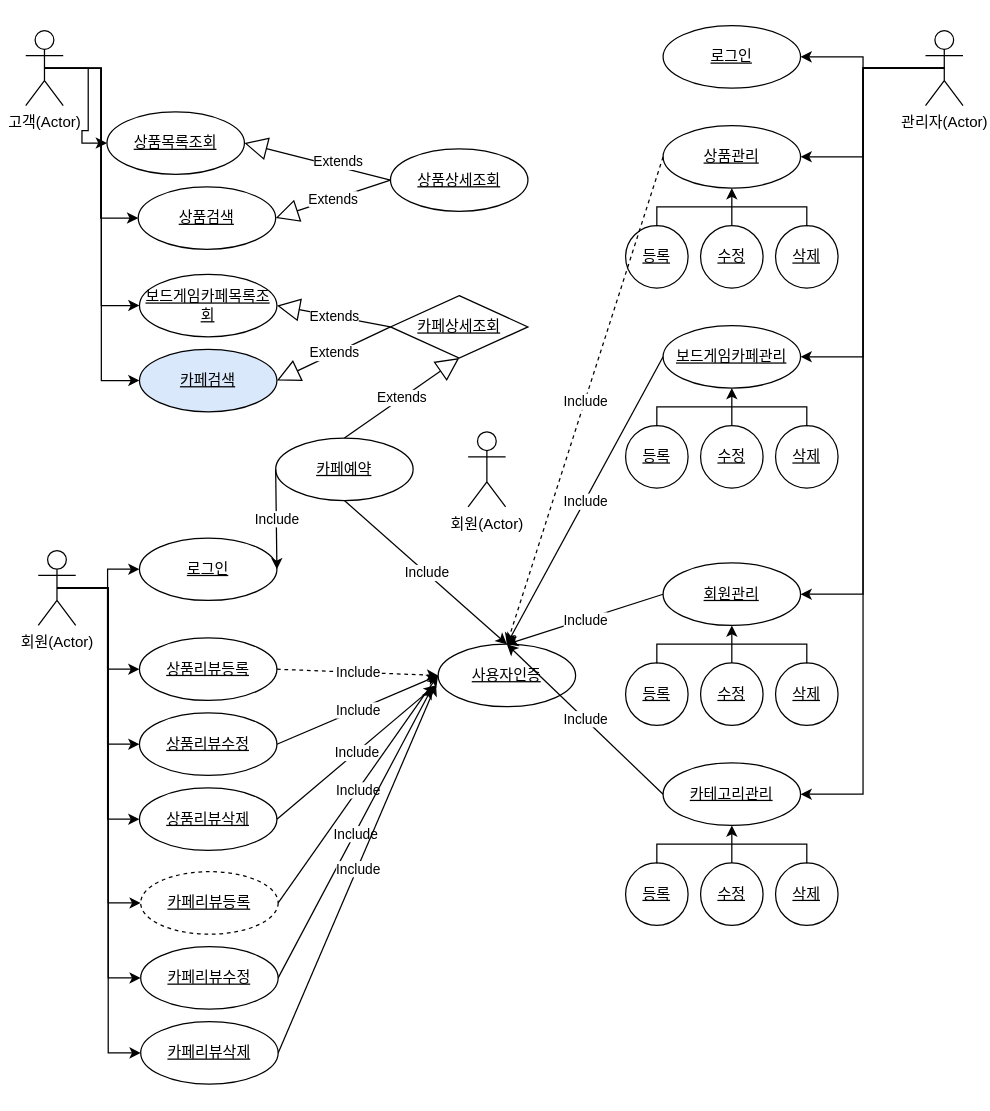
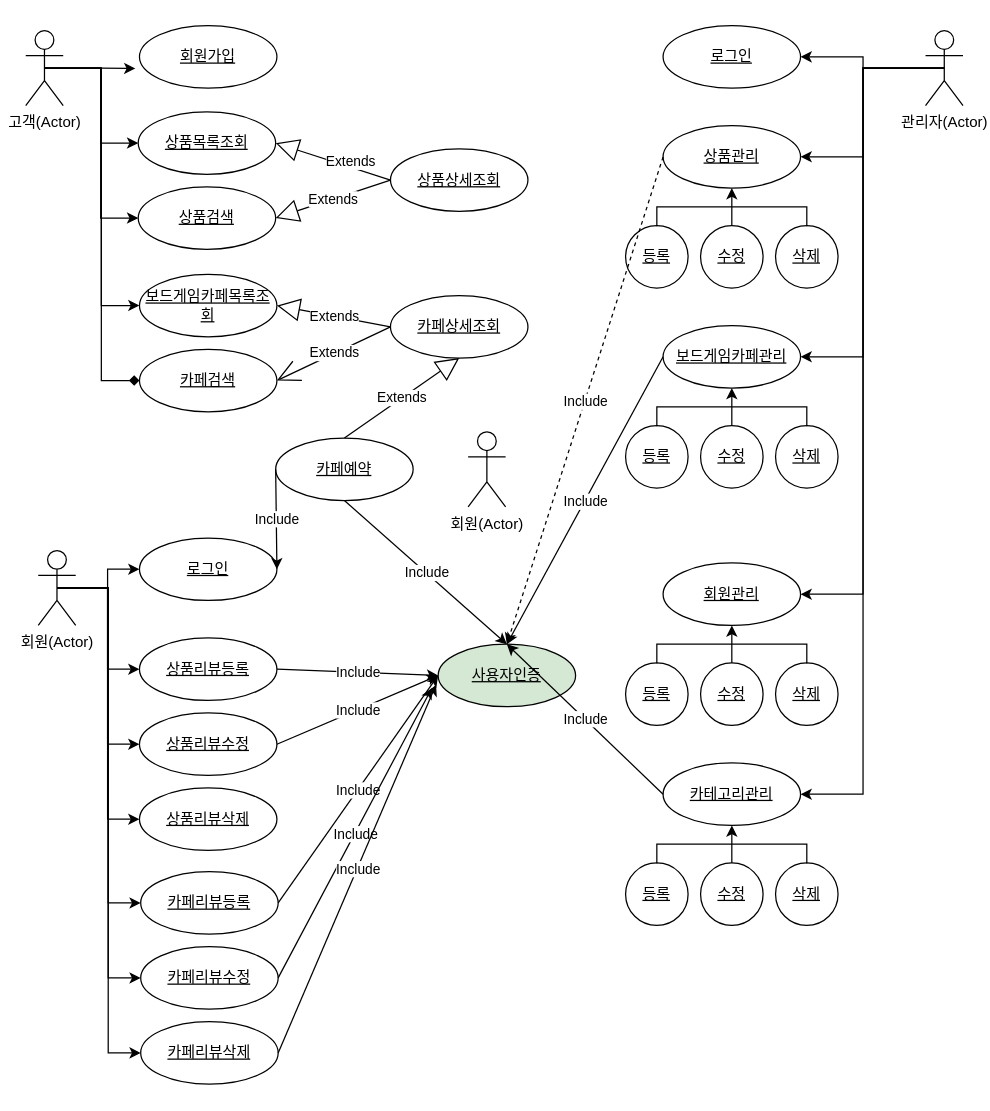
none -> (208, 57)
none -> (115, 68)
(176, 143) -> (207, 143)
(459, 327) -> (459, 327)
(299, 370) -> (290, 374)
(129, 381) -> (128, 381)
(208, 381) -> (208, 381)
(589, 618) -> none
(308, 671) -> (308, 671)
(507, 676) -> (507, 676)
(346, 761) -> none
(209, 903) -> (209, 903)
